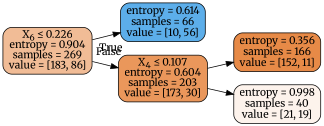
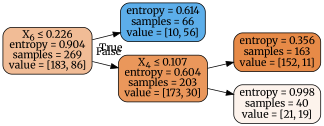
(277, 52) -> (277, 52)
